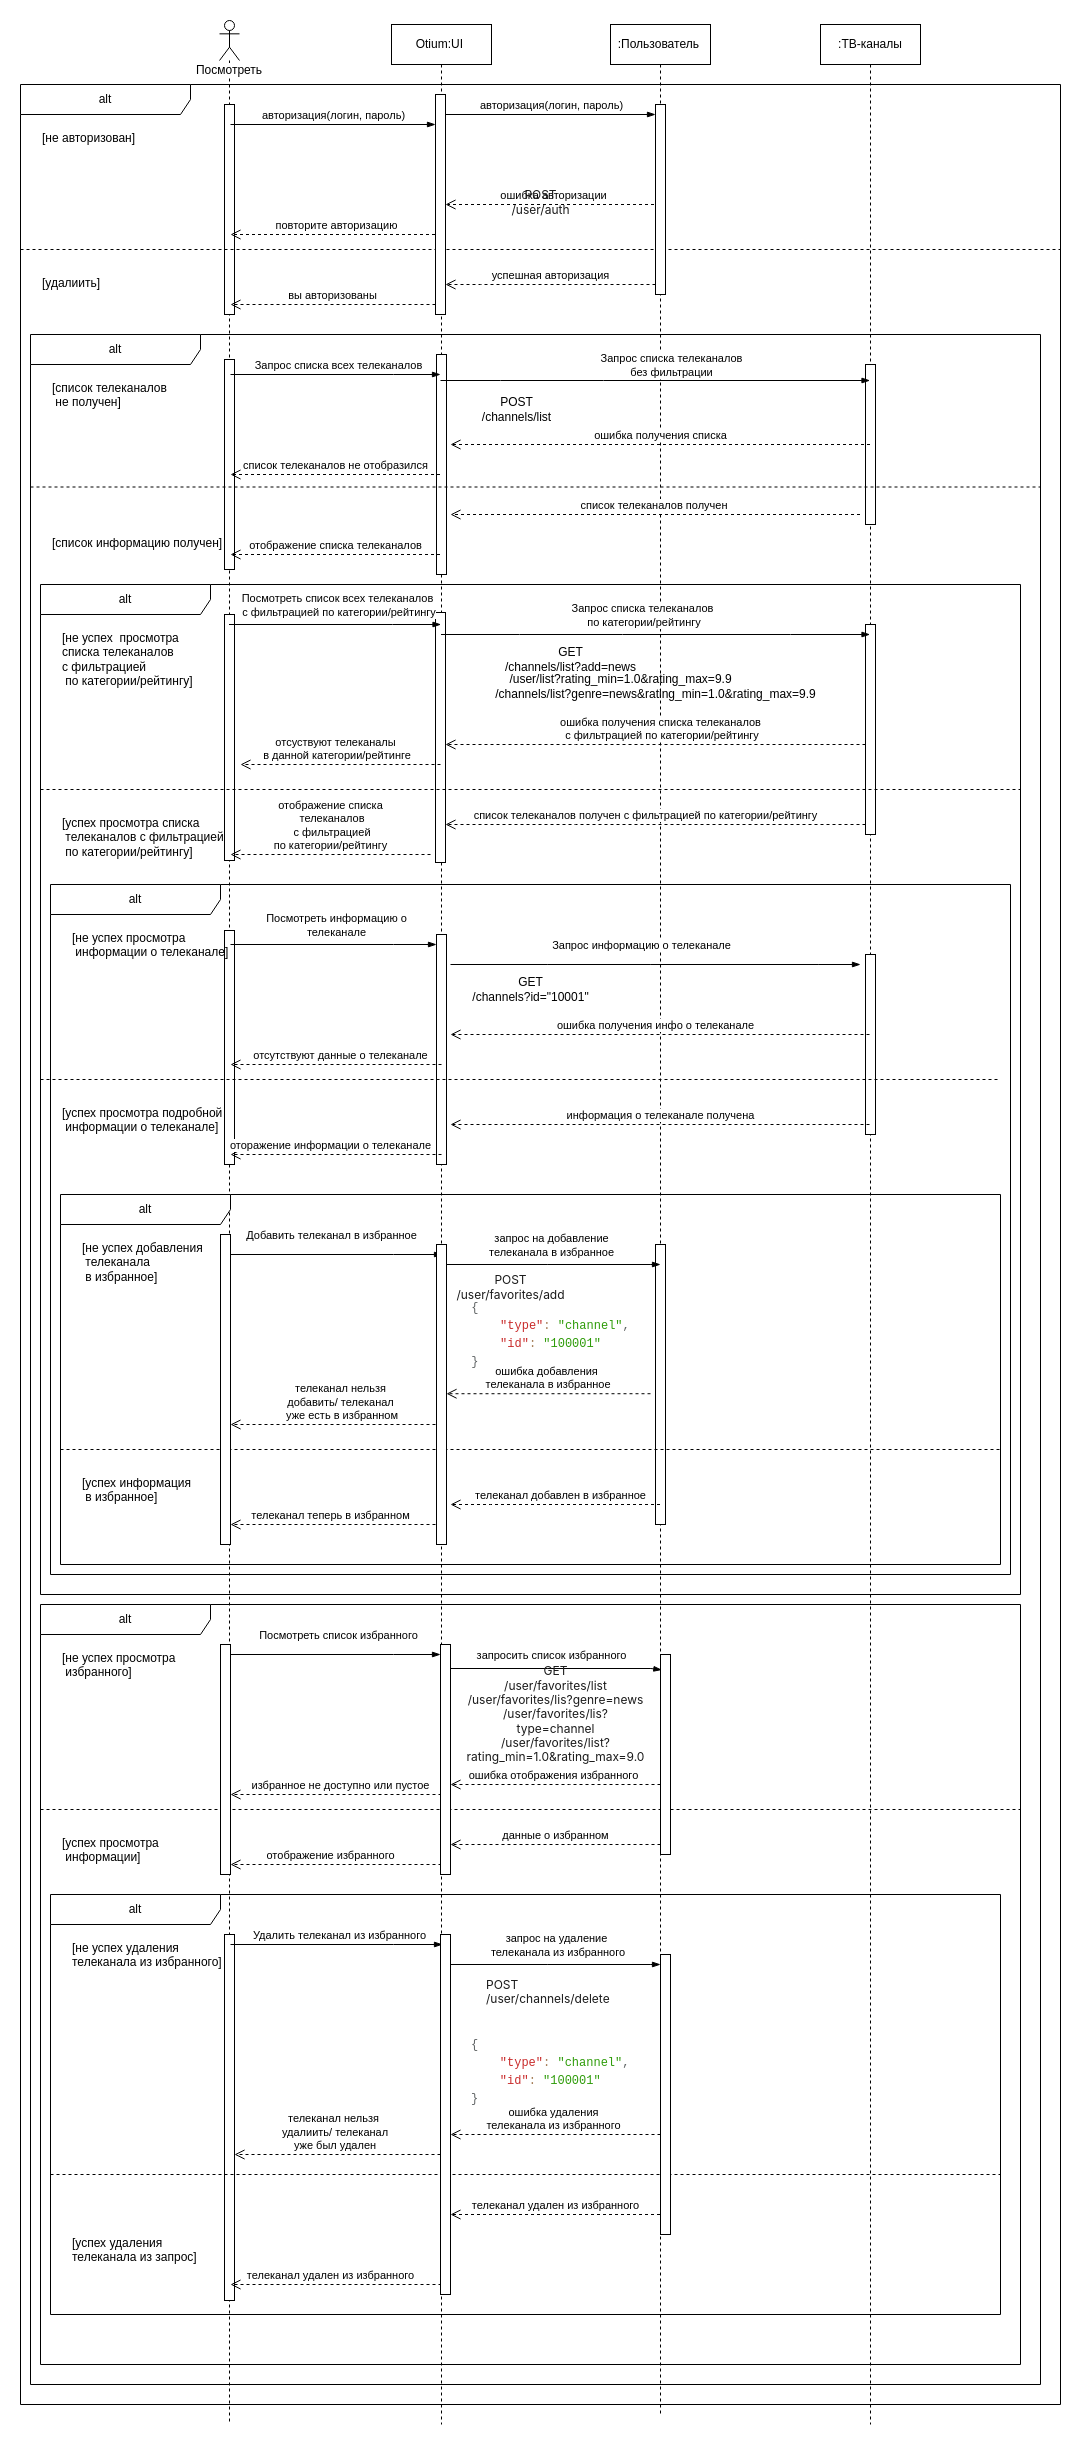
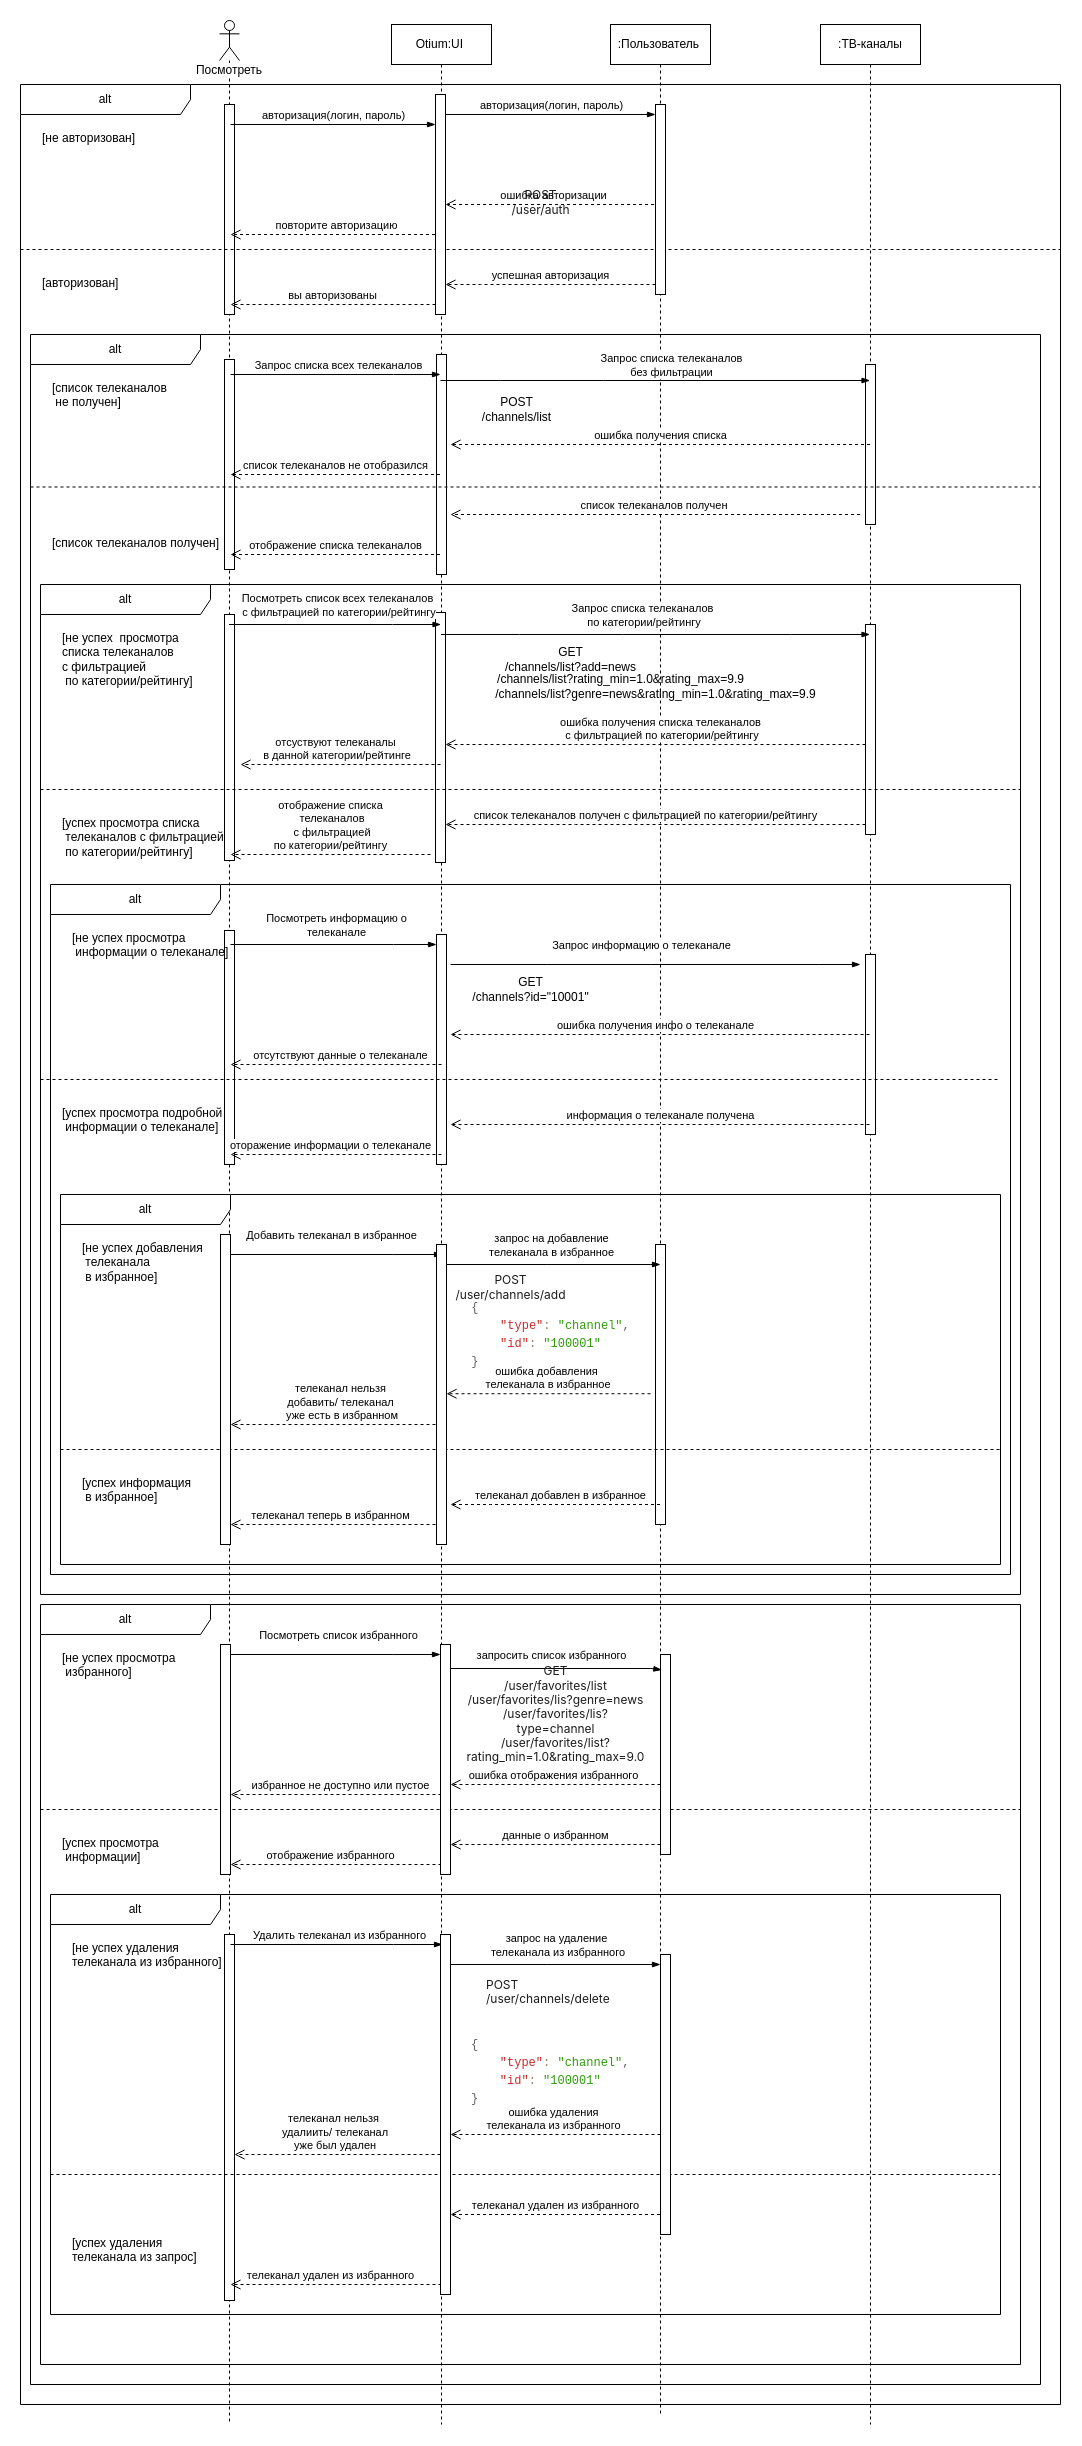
(76, 284) -> (86, 284)
(140, 544) -> (143, 544)
(621, 680) -> (621, 680)
(511, 1288) -> (511, 1288)
